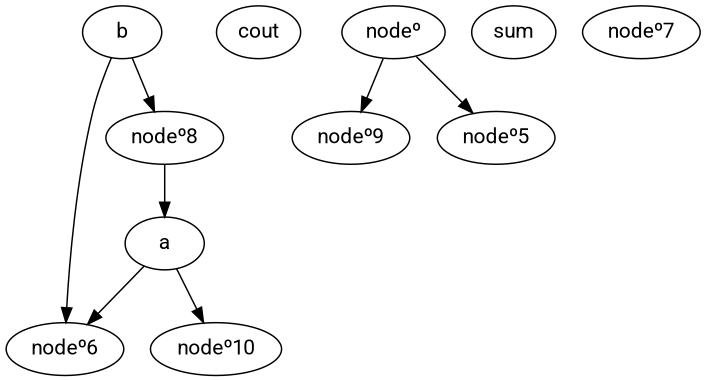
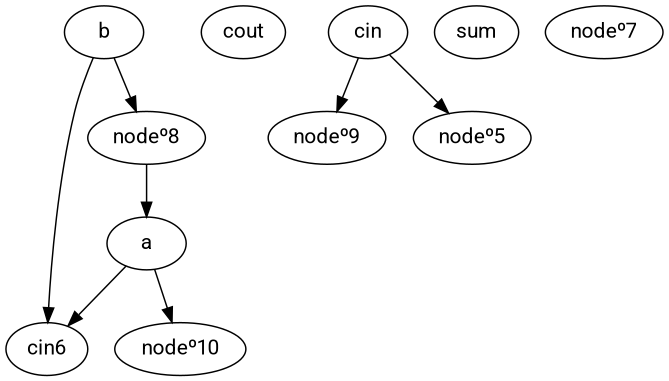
(394, 32) -> (368, 32)
(65, 349) -> (47, 349)
